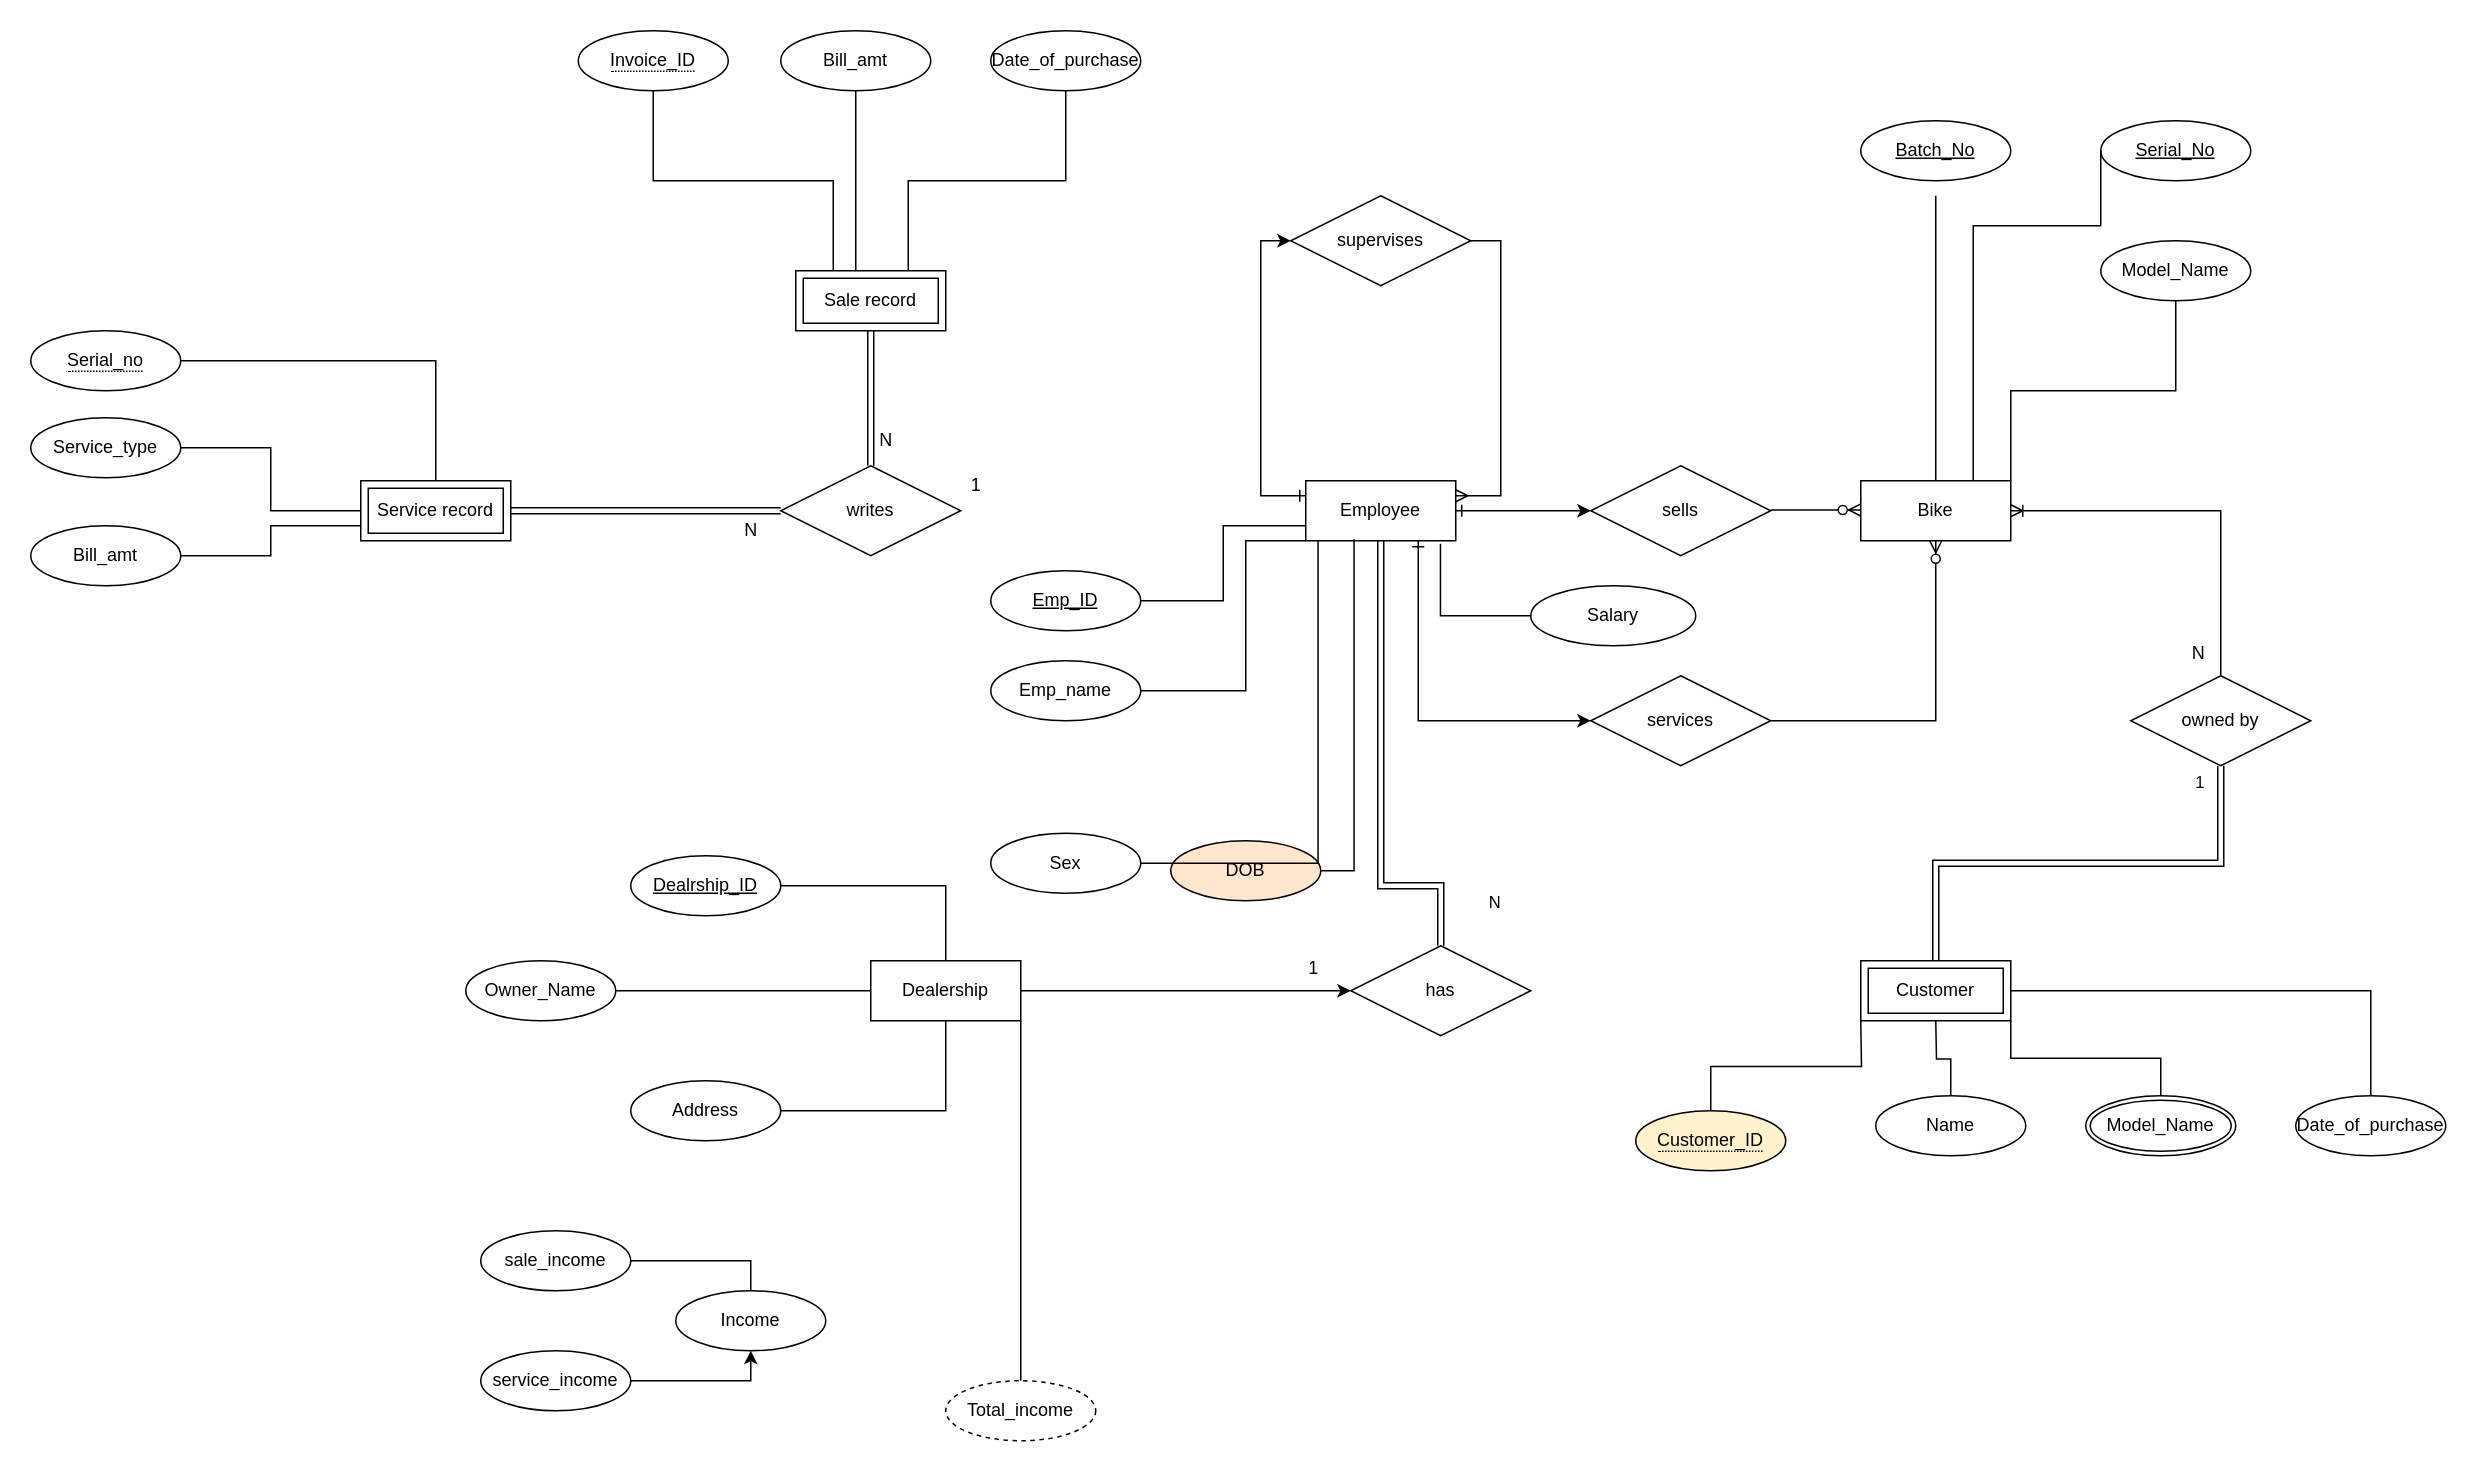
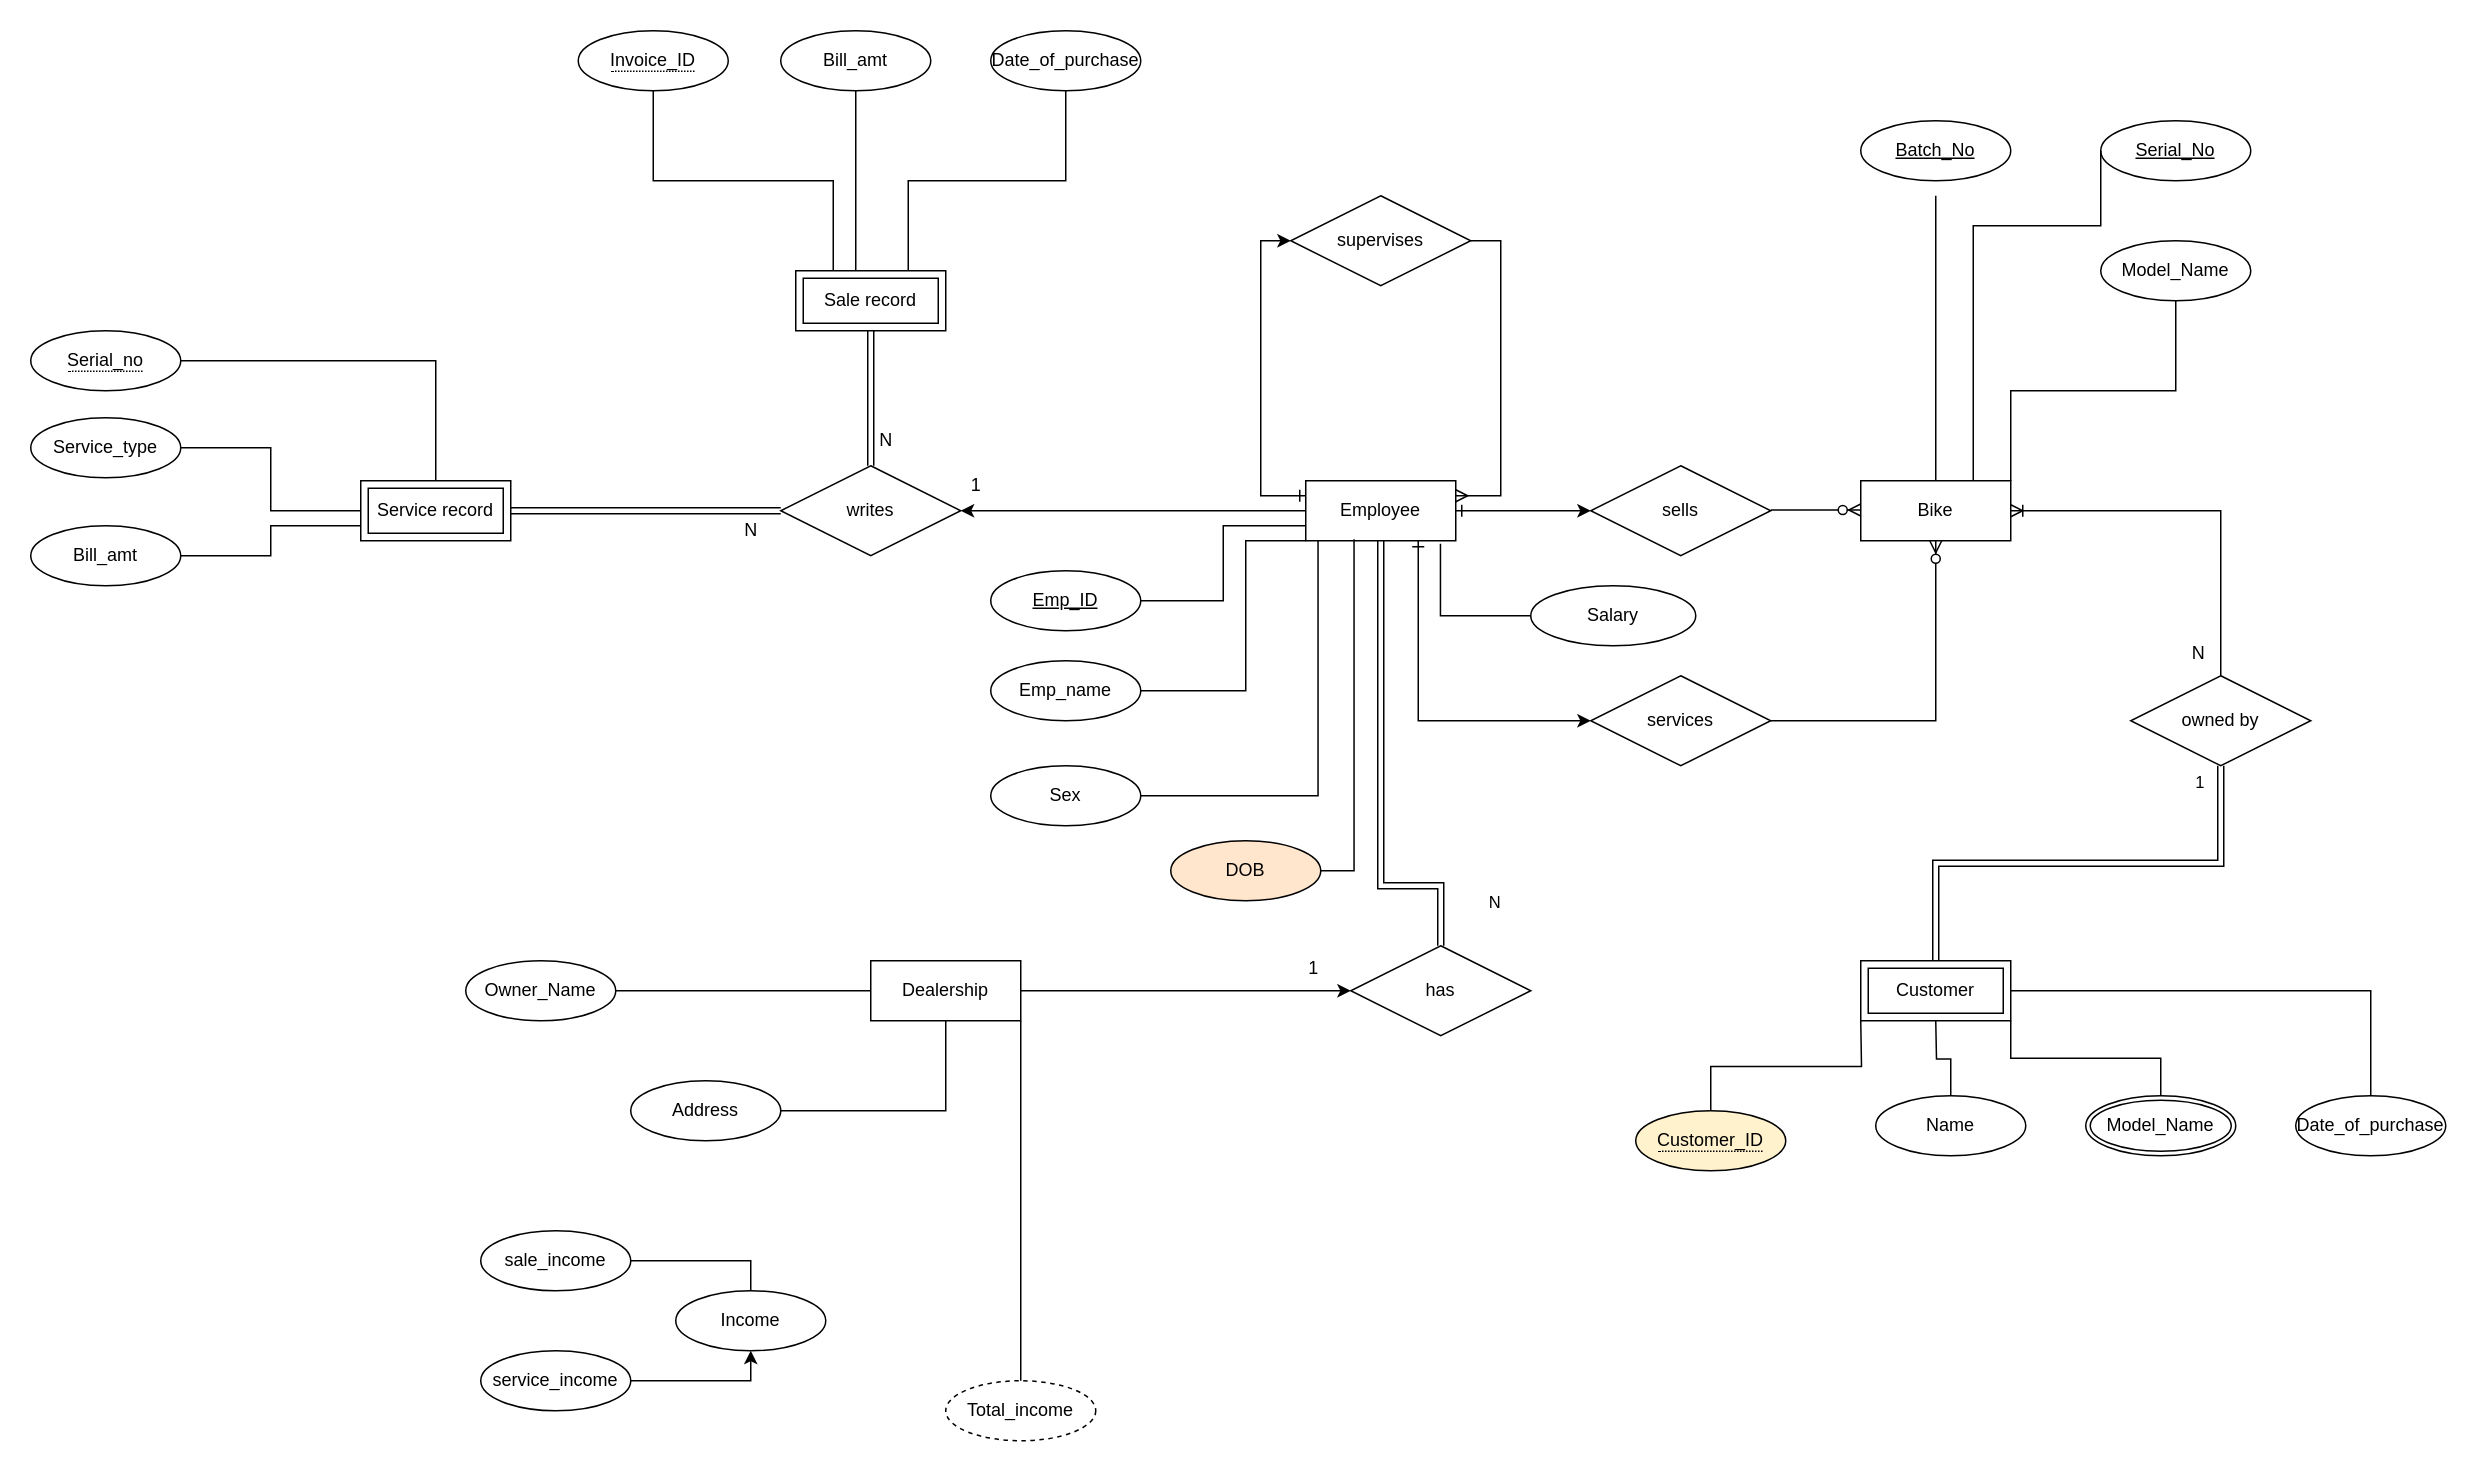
none -> (1139, 511)
(1066, 863) -> (1066, 796)
(706, 886) -> none
(901, 886) -> none
